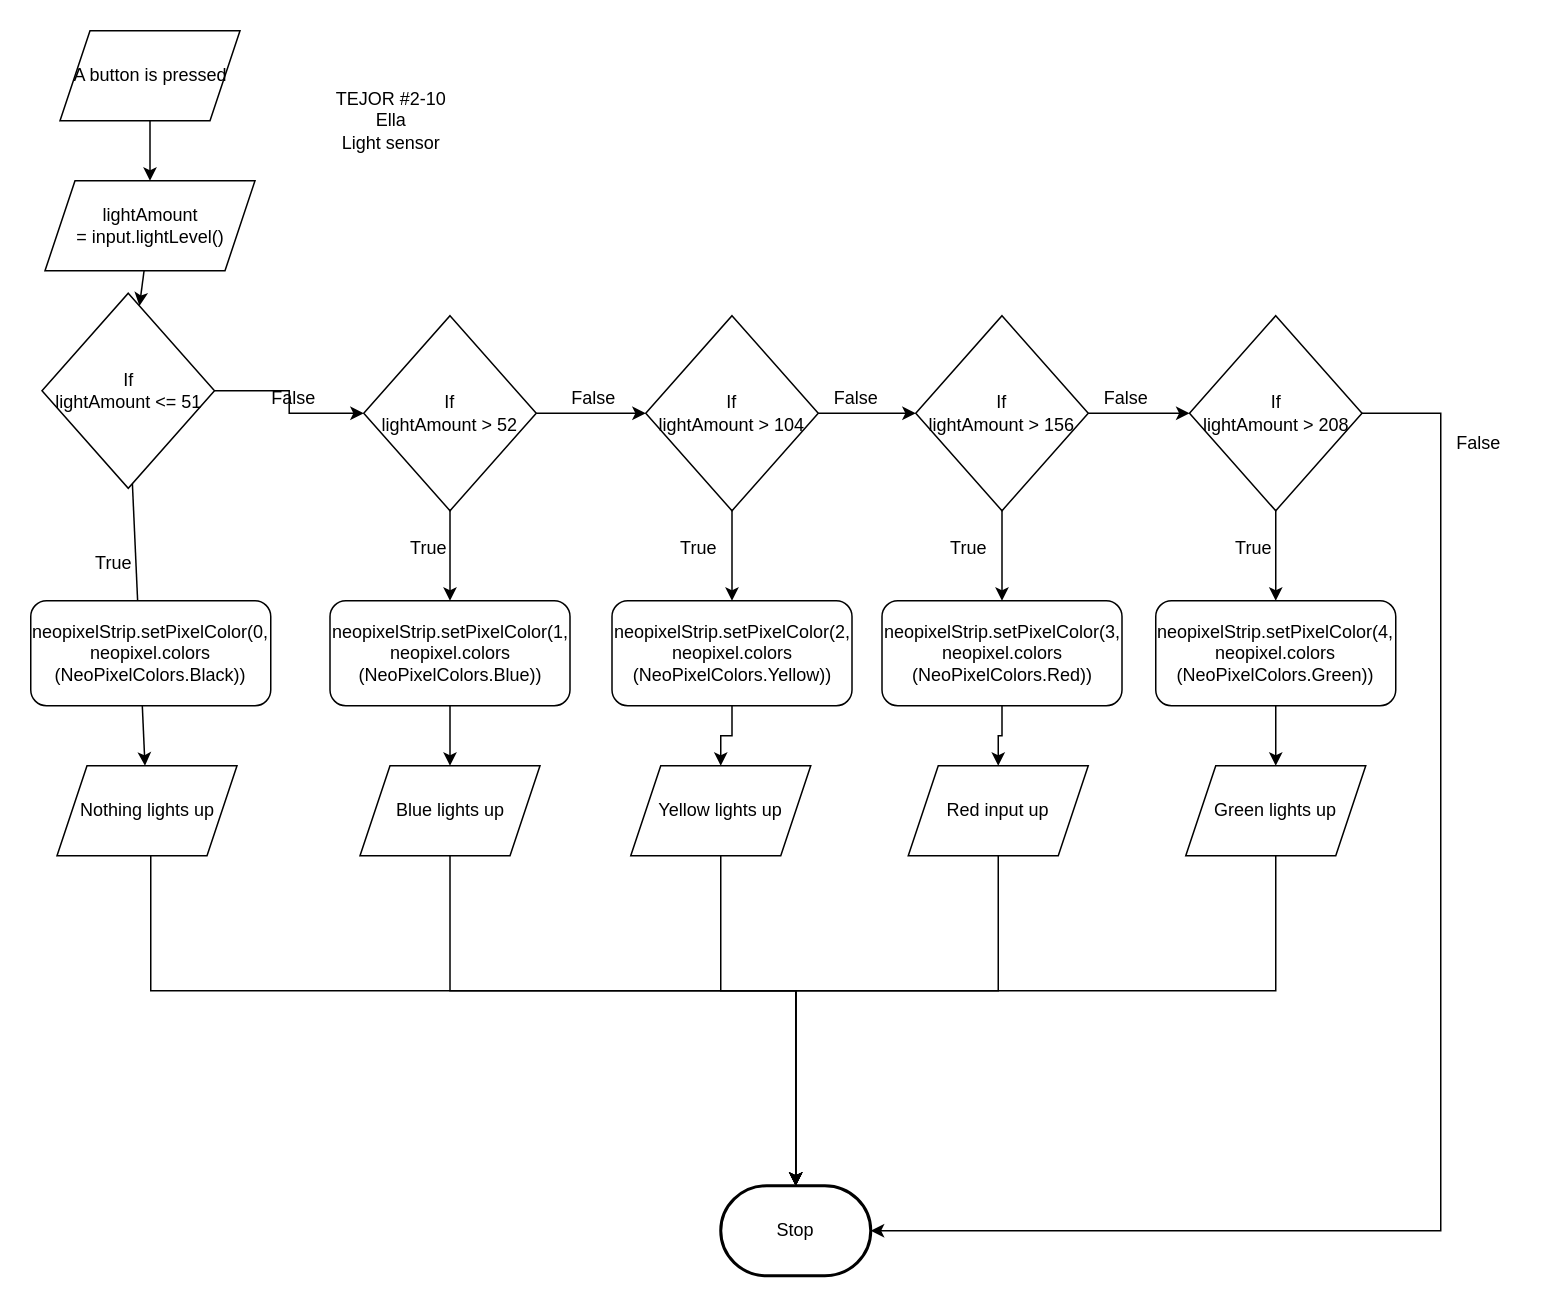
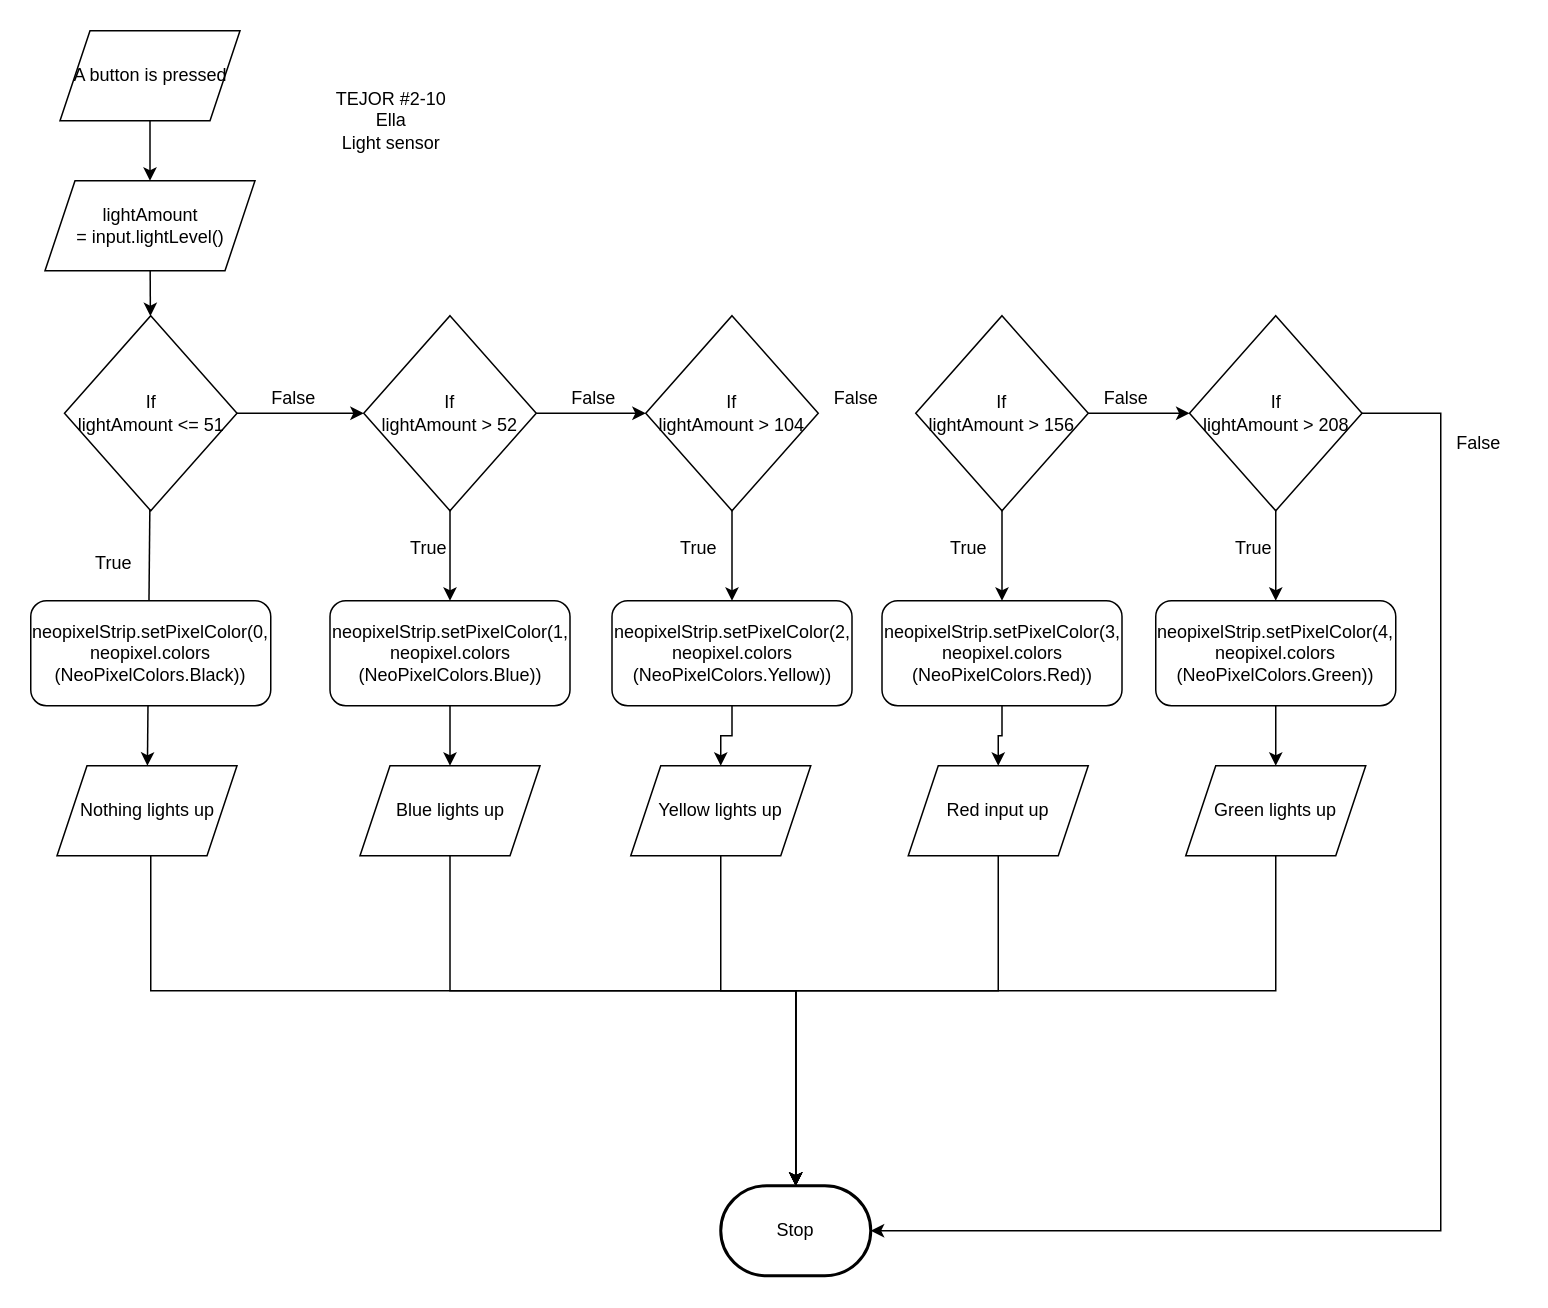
(128, 391) -> (151, 413)
(862, 413) -> none
